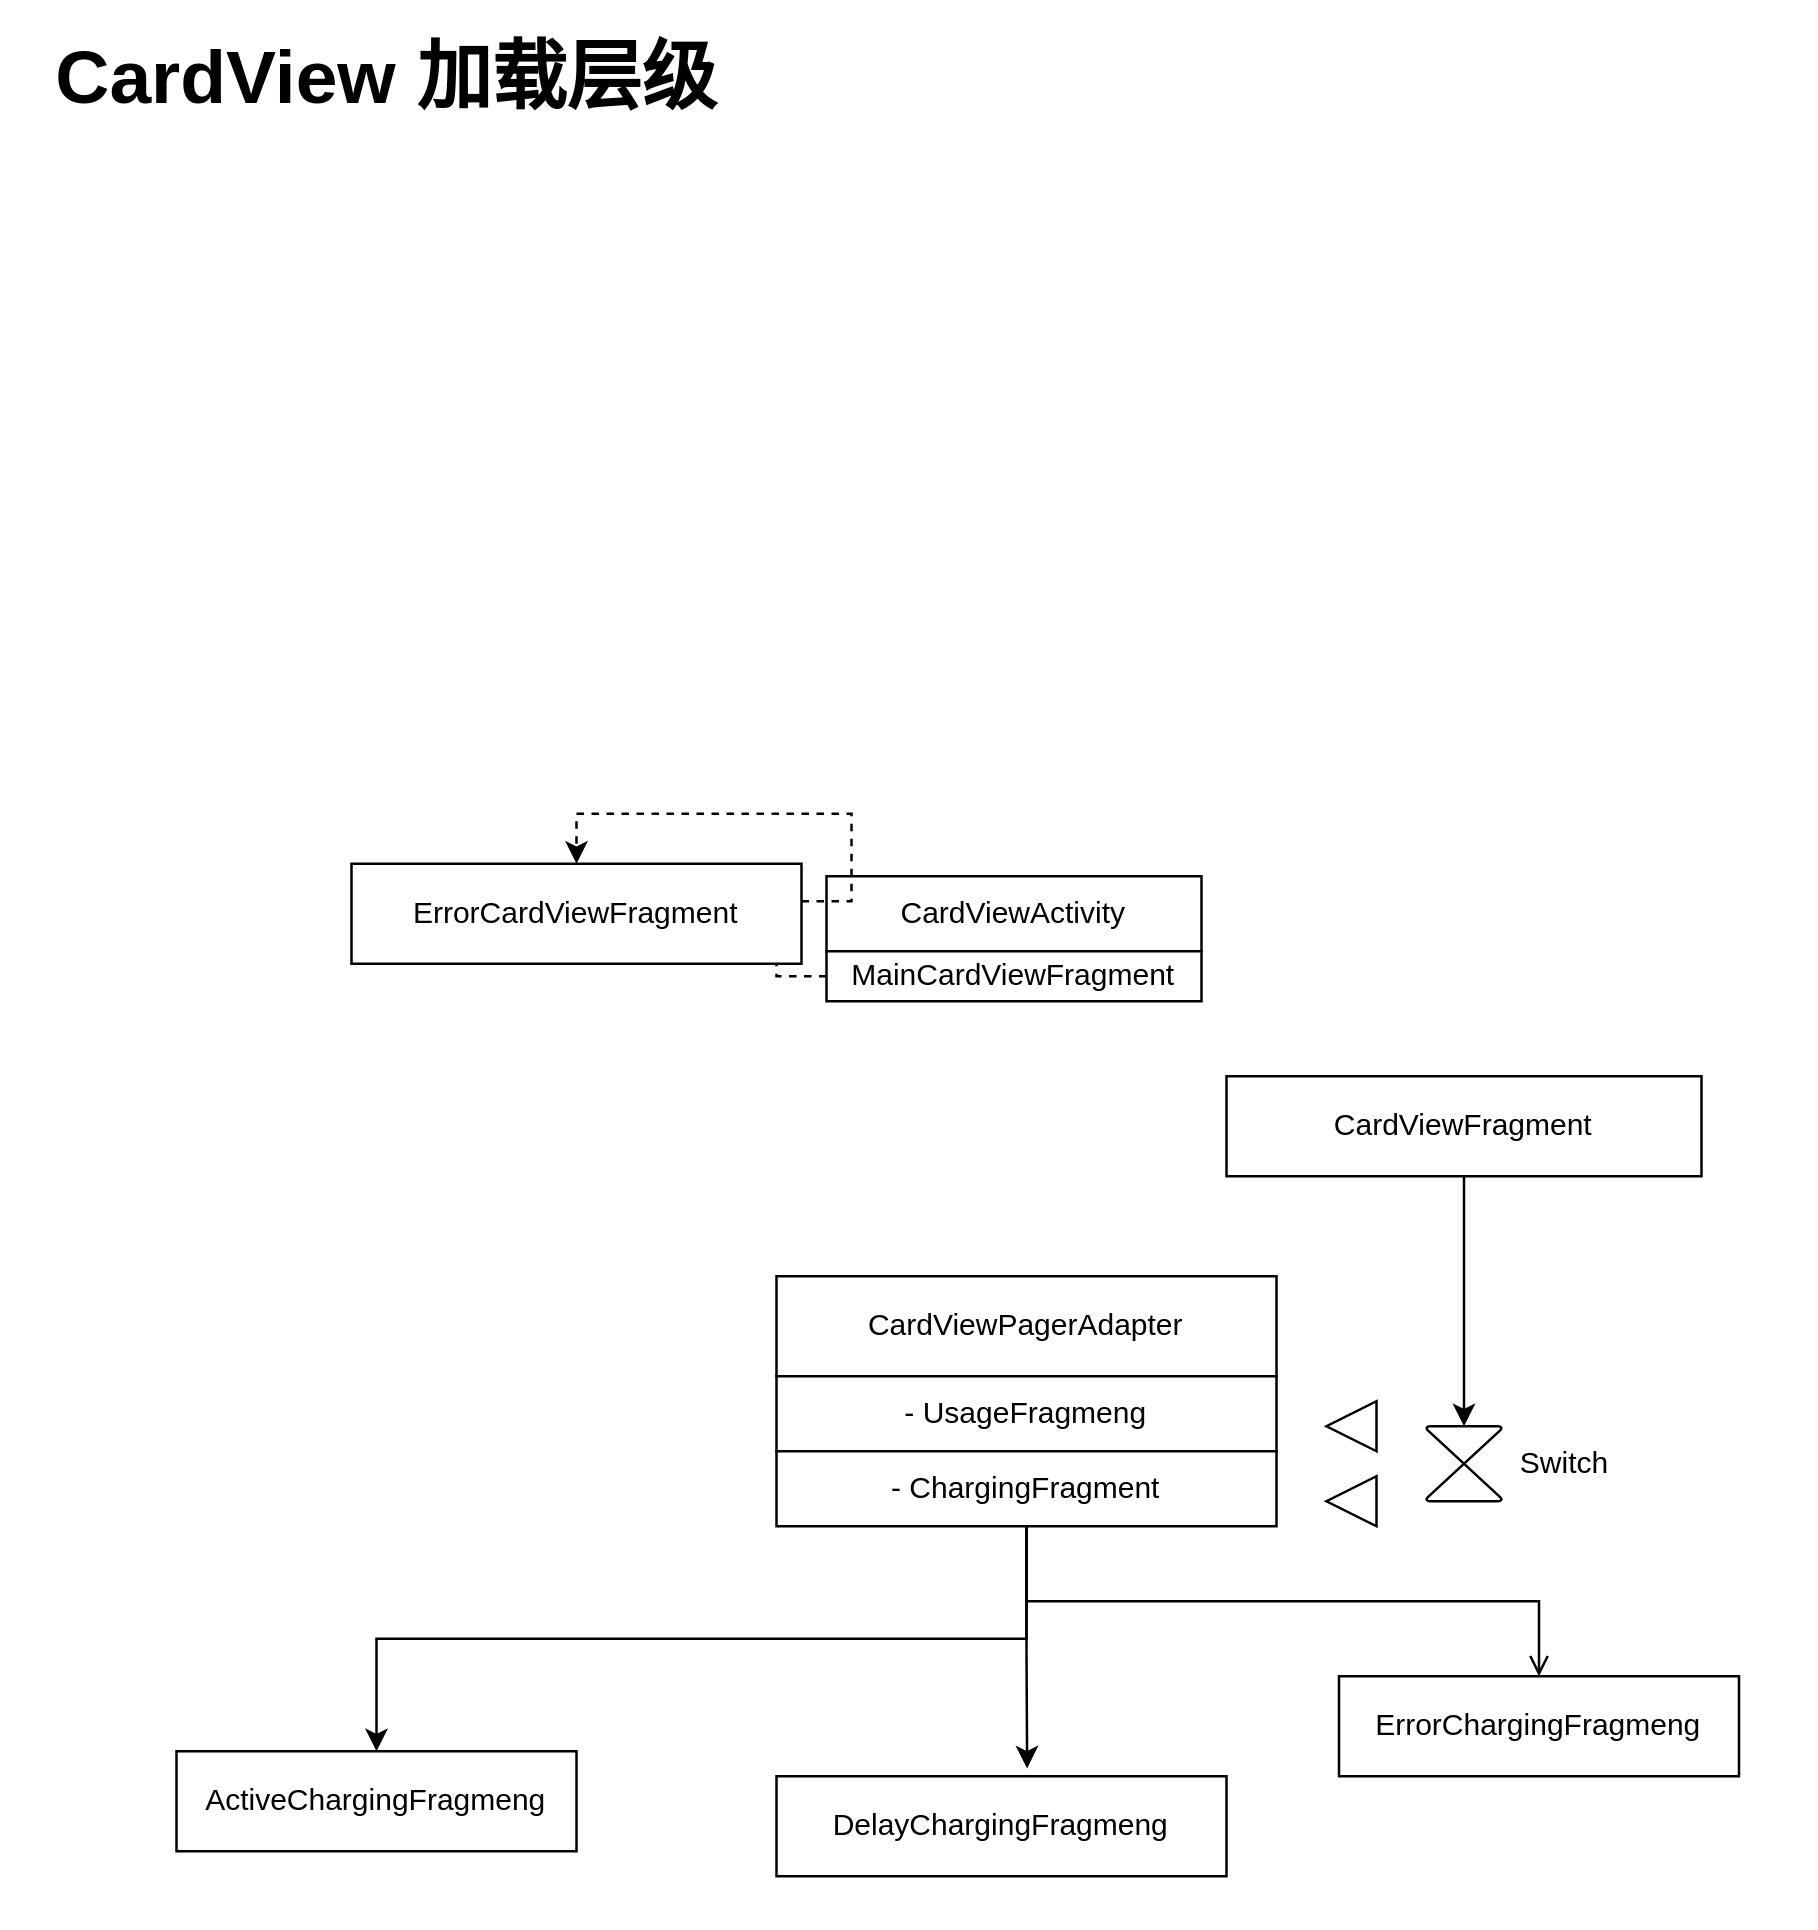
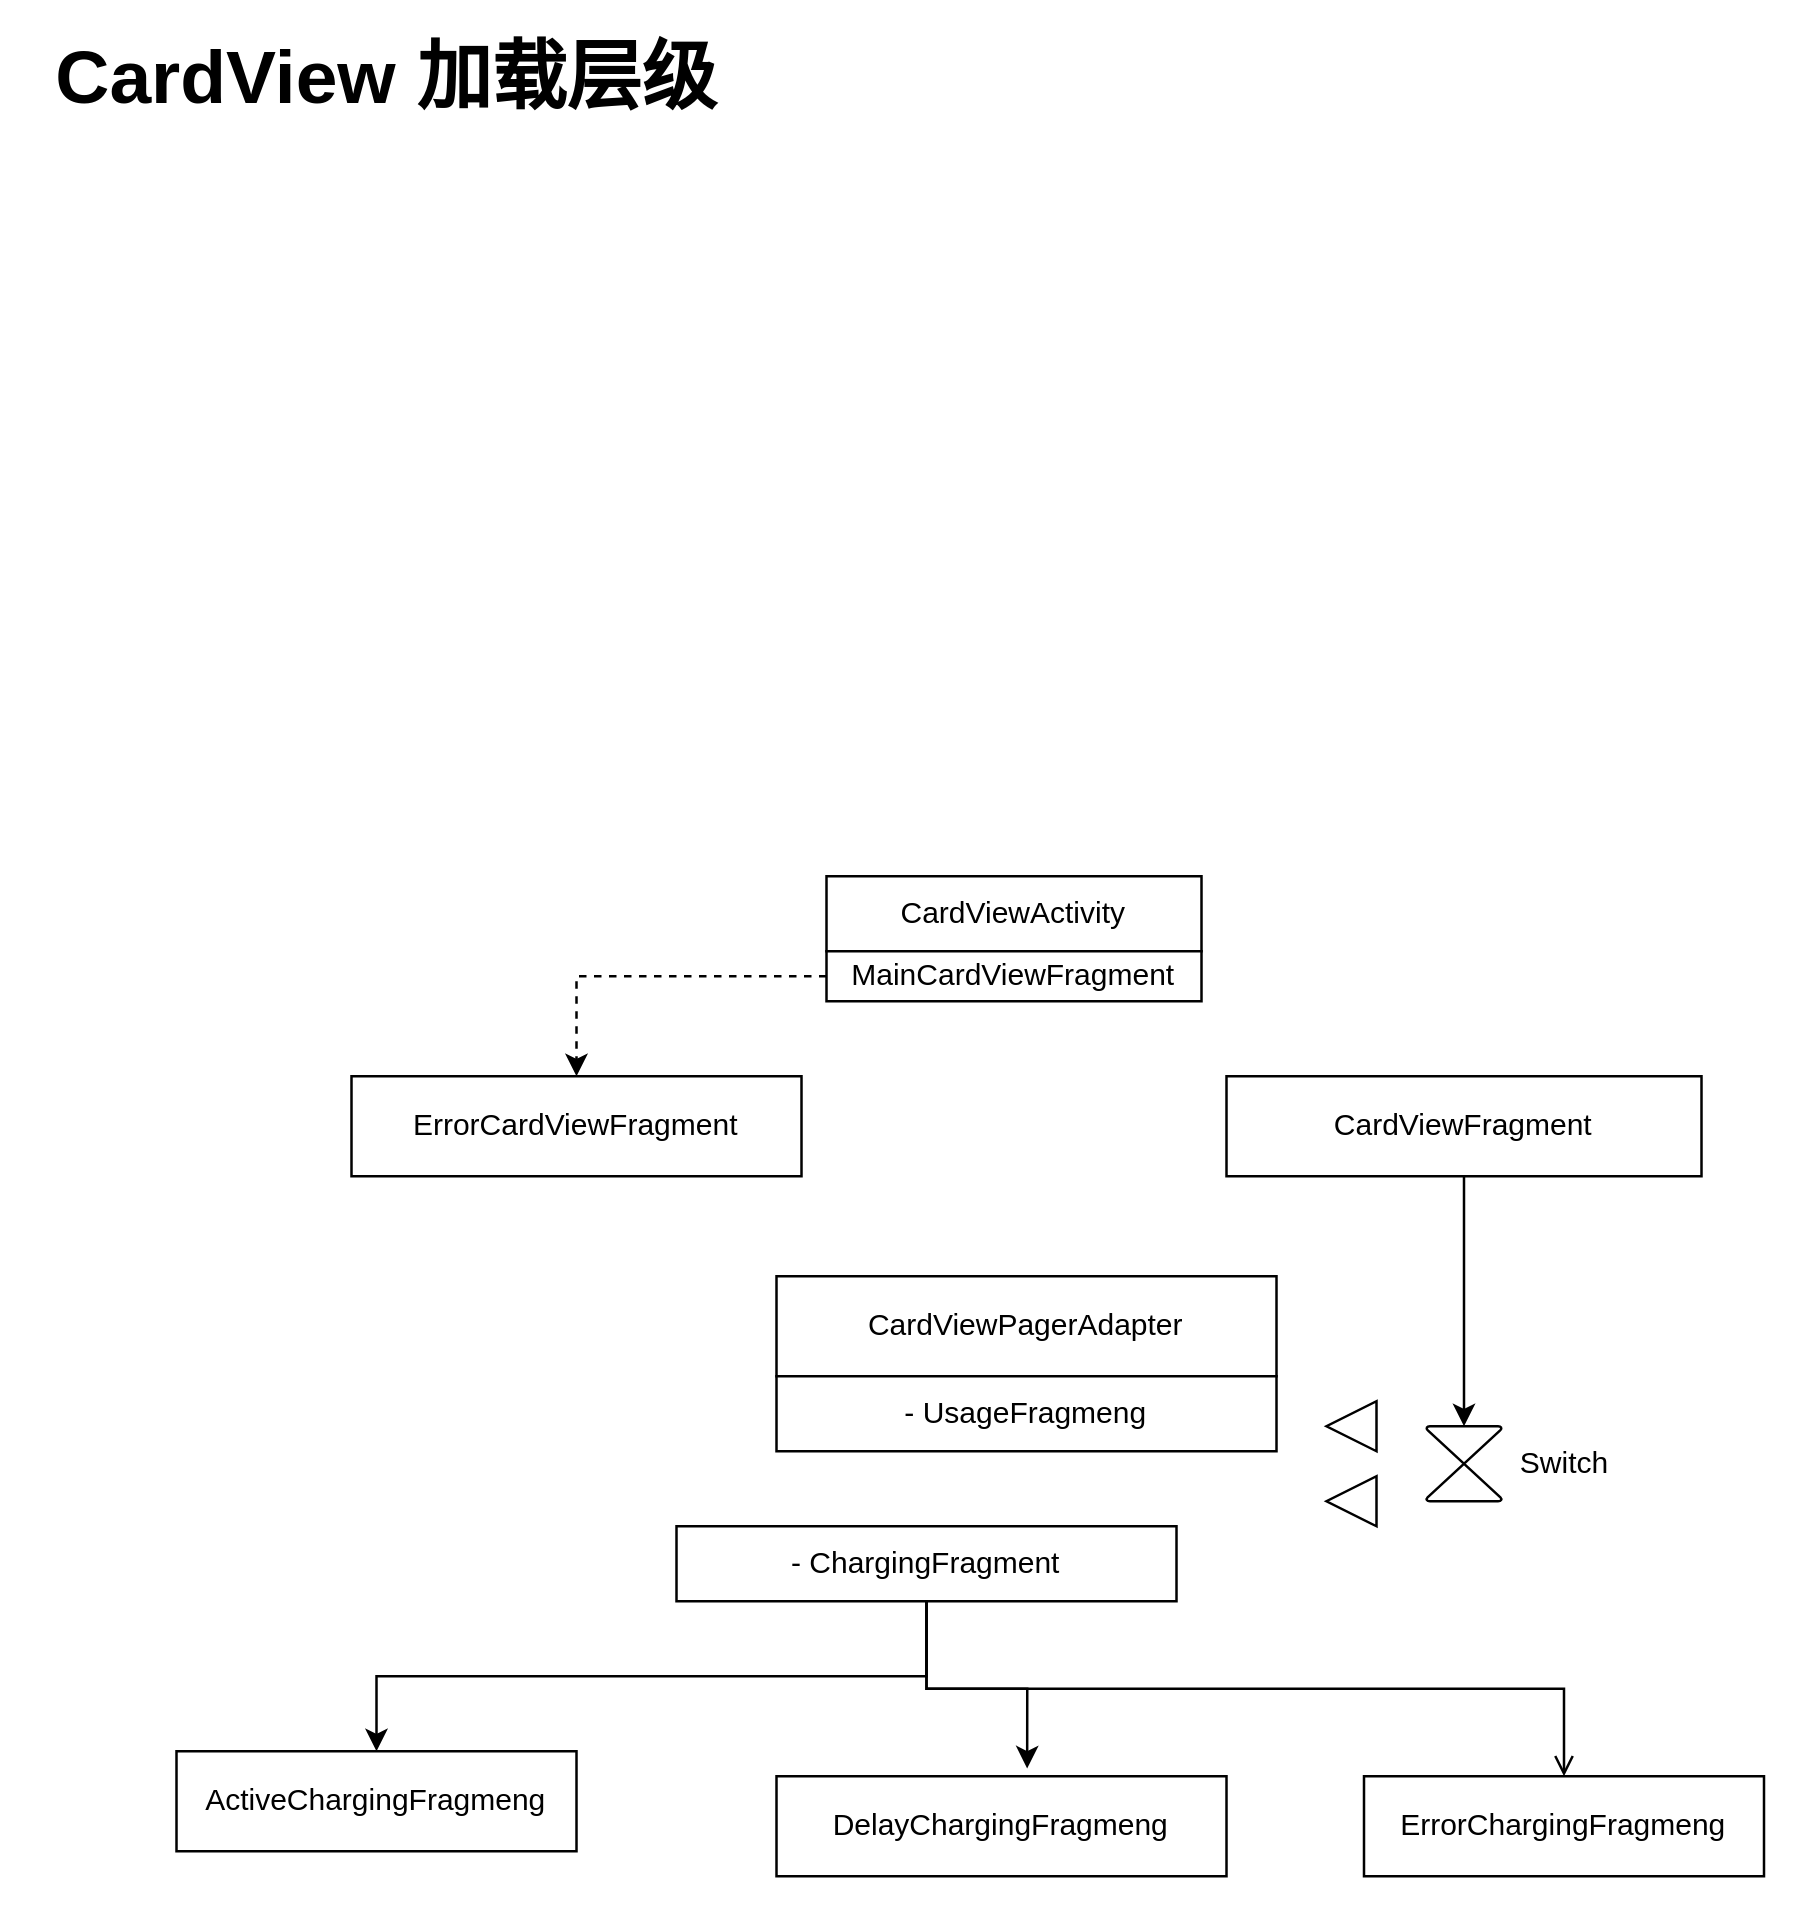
(576, 914) -> (576, 1126)
(1026, 1489) -> (926, 1564)
(1539, 1726) -> (1564, 1826)
